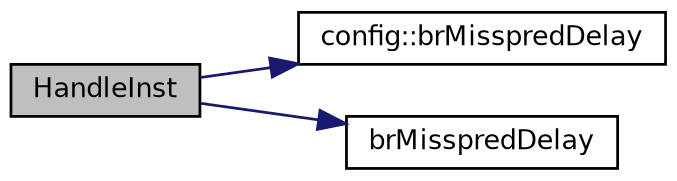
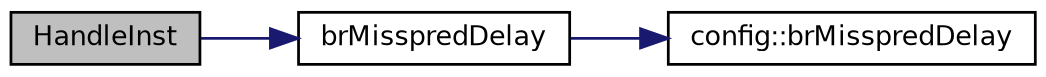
(236, 73) -> (605, 38)
